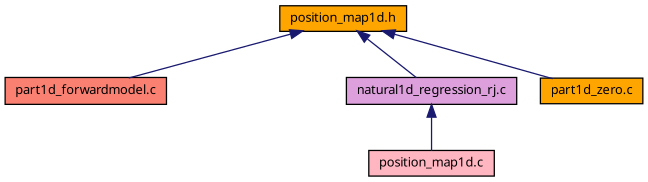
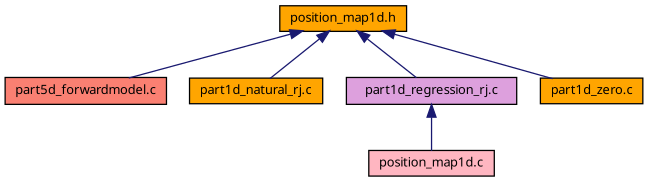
(86, 91) -> (86, 91)
none -> (256, 91)
(432, 91) -> (432, 91)
